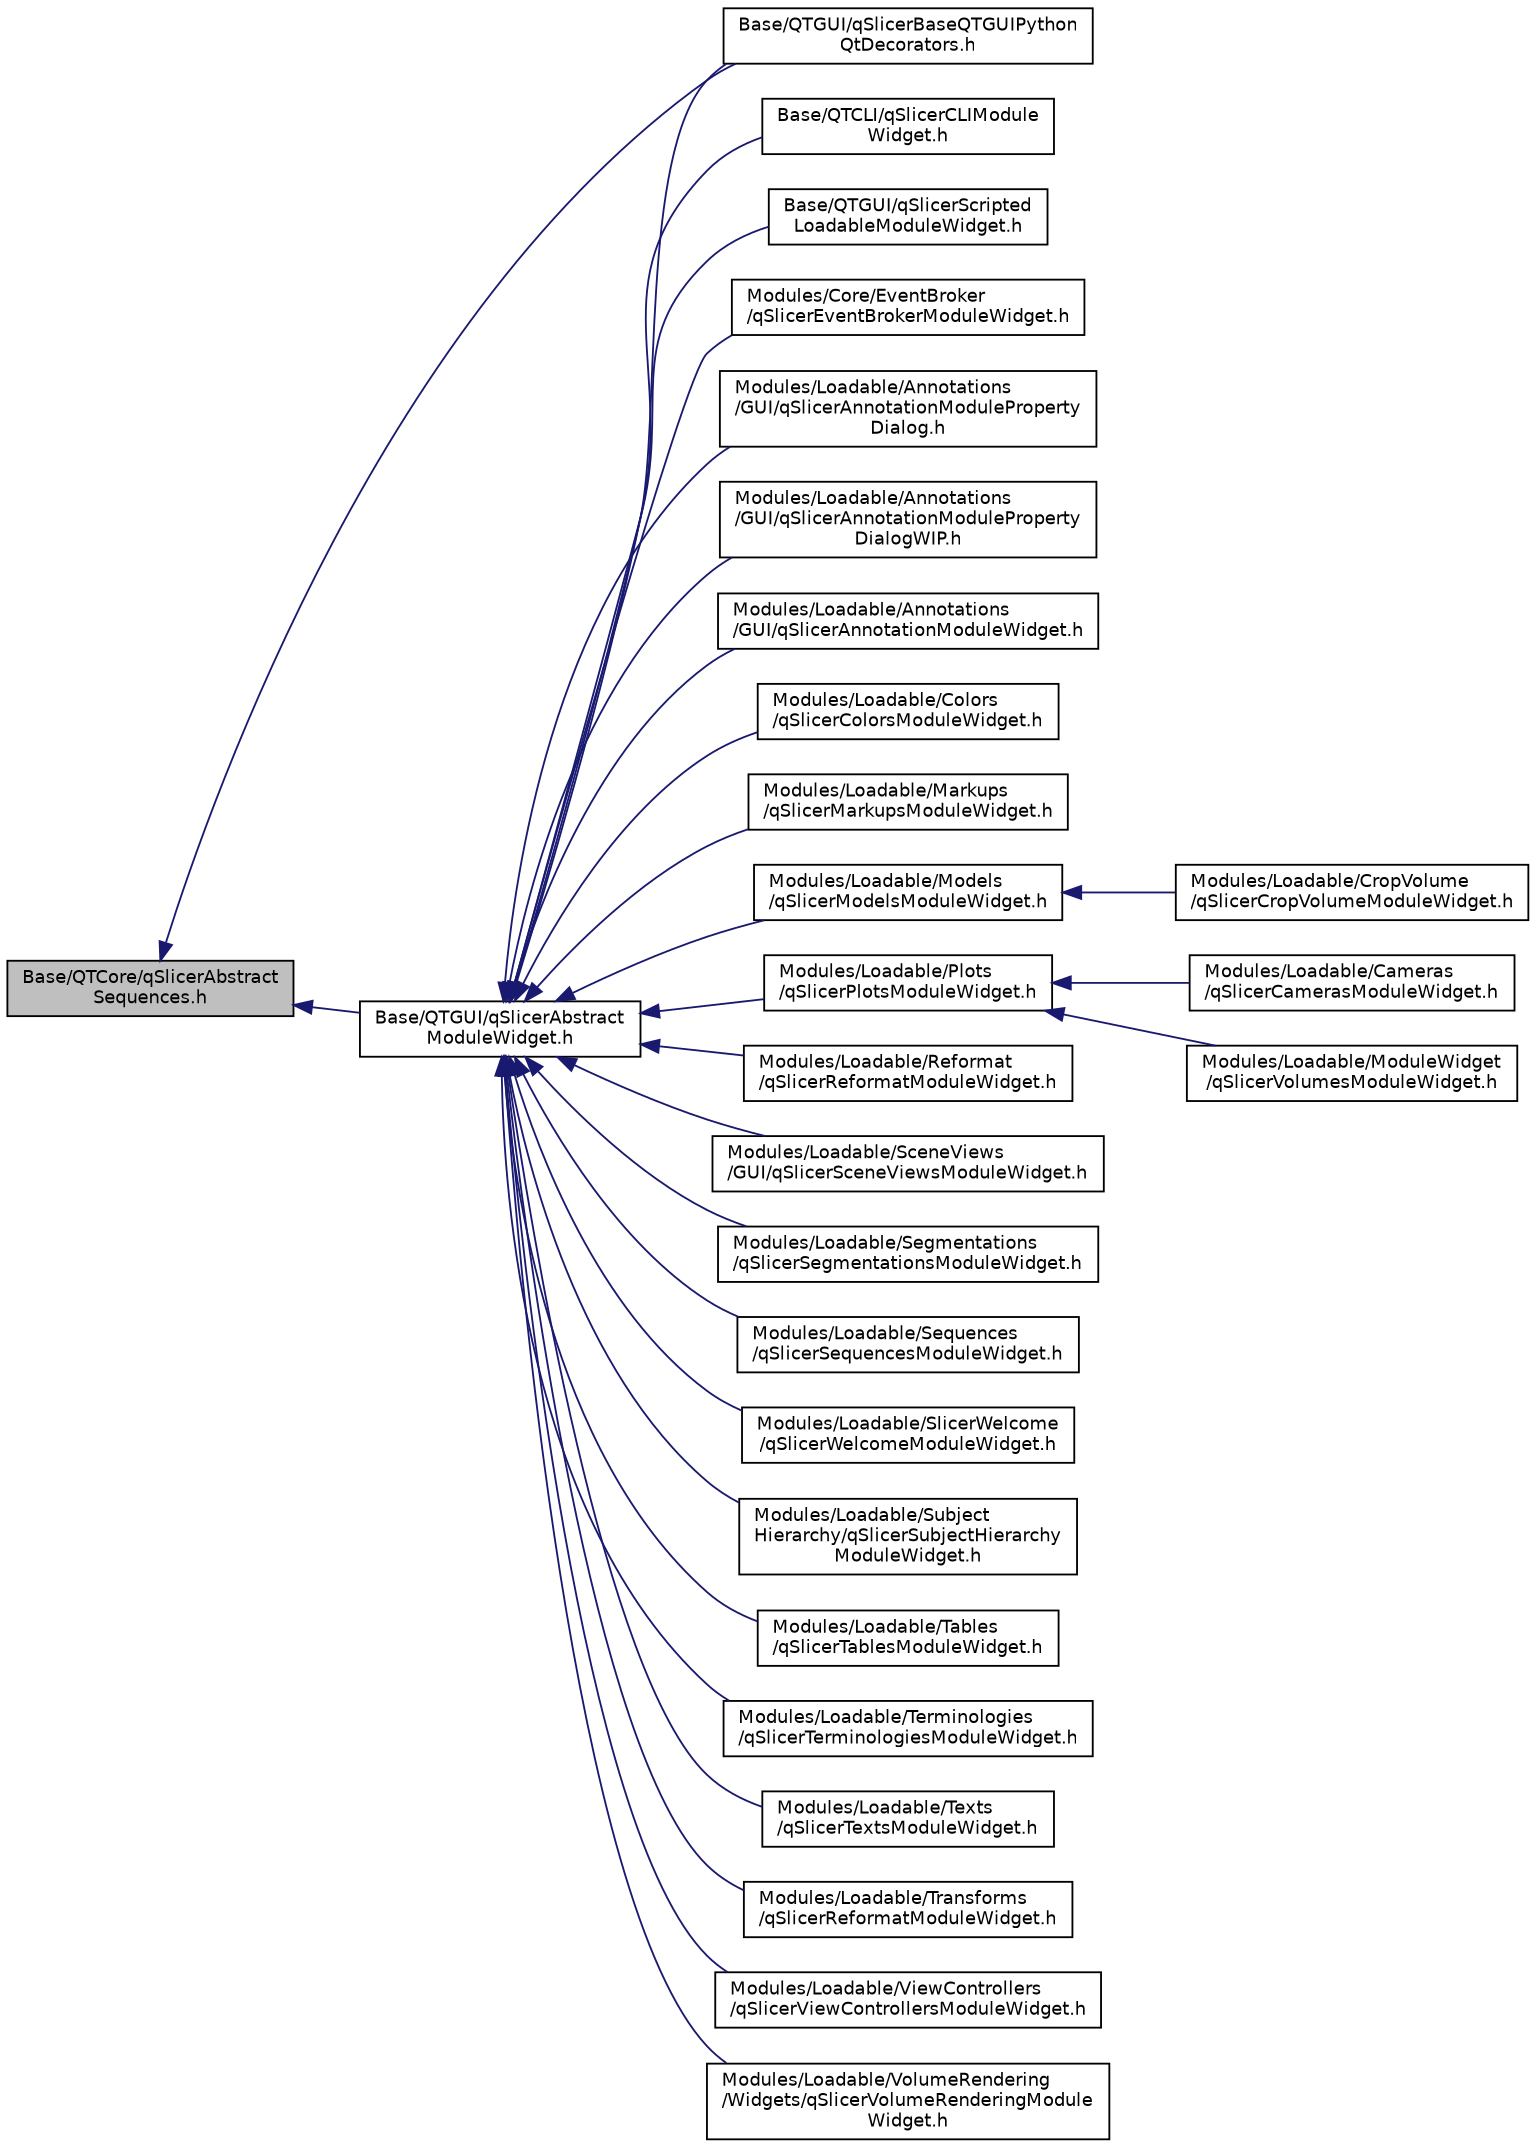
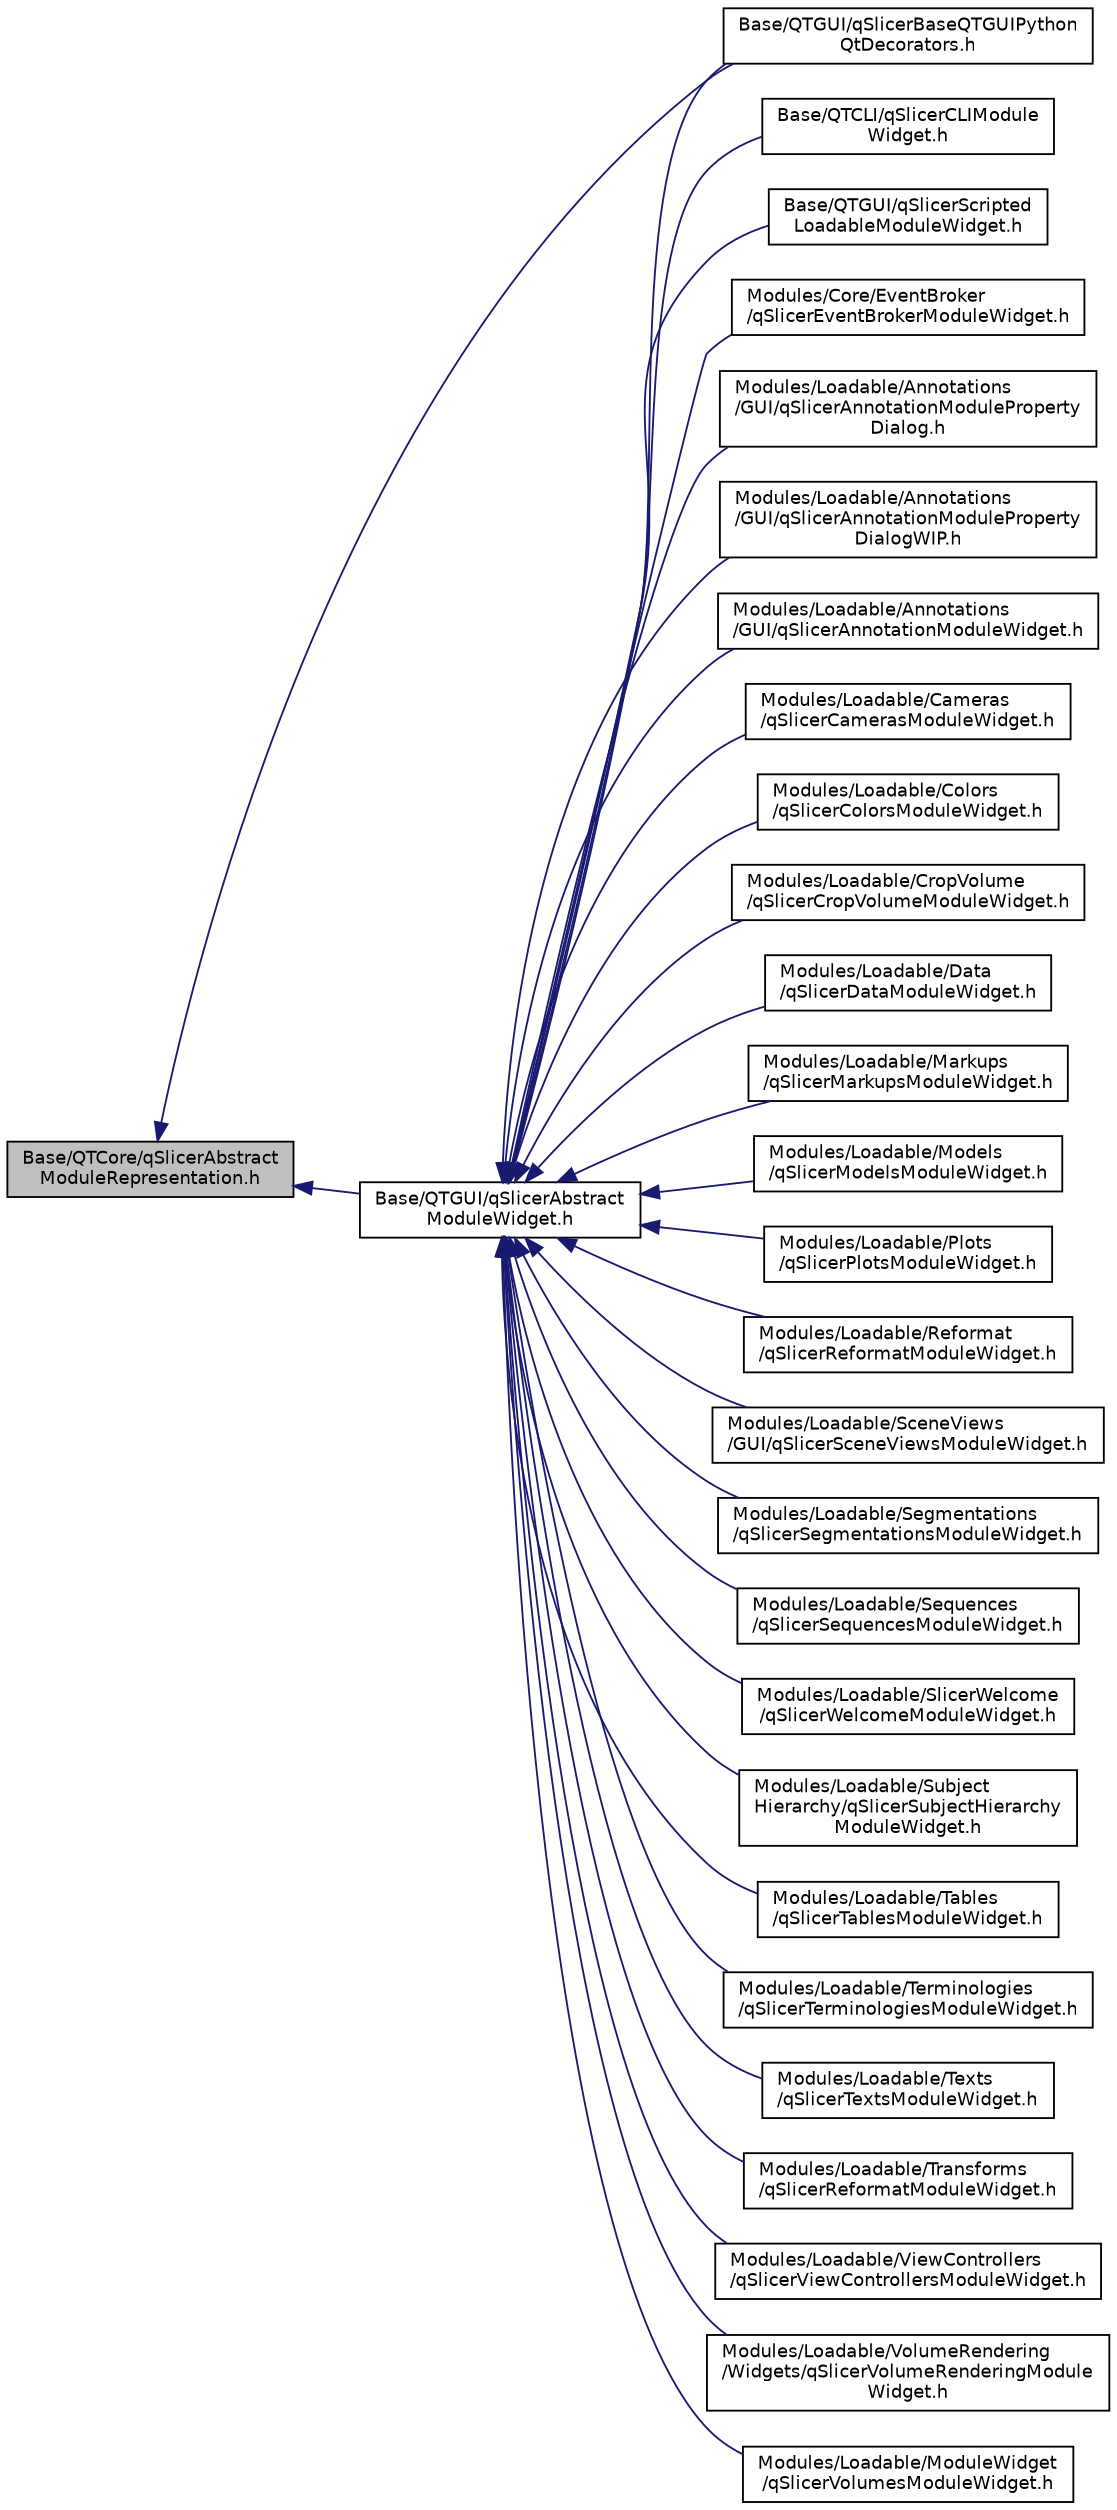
(1128, 892) -> (614, 1025)
none -> (908, 983)
(1130, 983) -> (590, 912)
(150, 988) -> (150, 1169)
(1140, 1030) -> (549, 1878)
